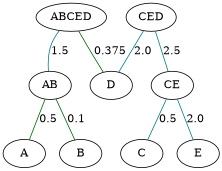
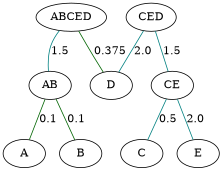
(172, 51) -> (172, 51)
(48, 119) -> (48, 119)
